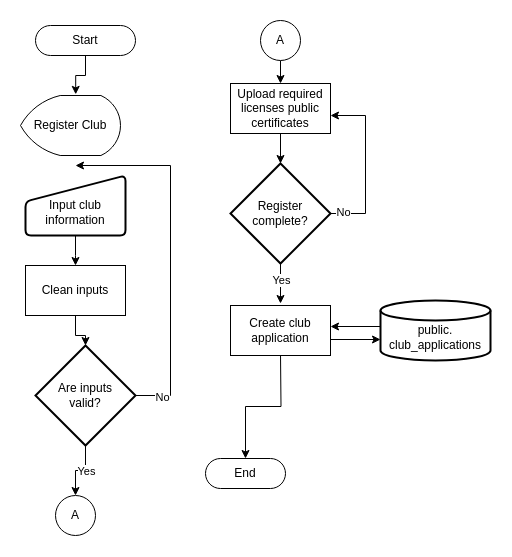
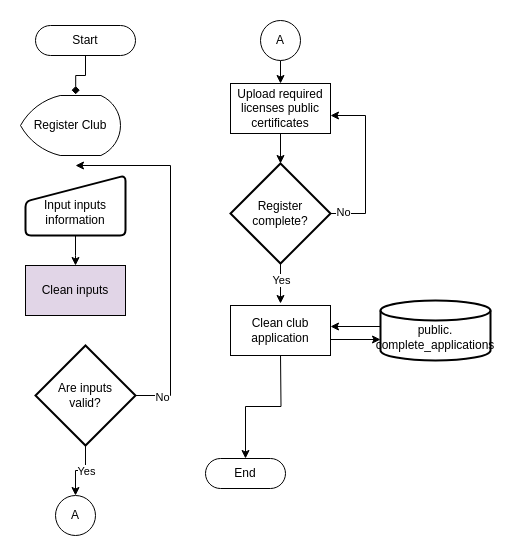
(76, 86) -> (76, 85)
(76, 206) -> (76, 206)
(76, 291) -> (76, 291)
(281, 331) -> (281, 331)
(436, 331) -> (436, 331)
(76, 332) -> none
